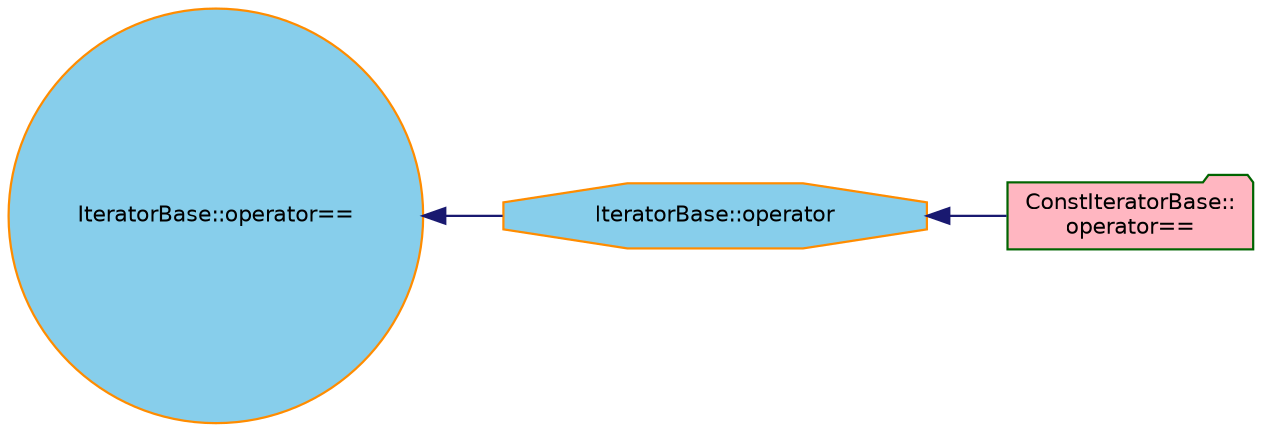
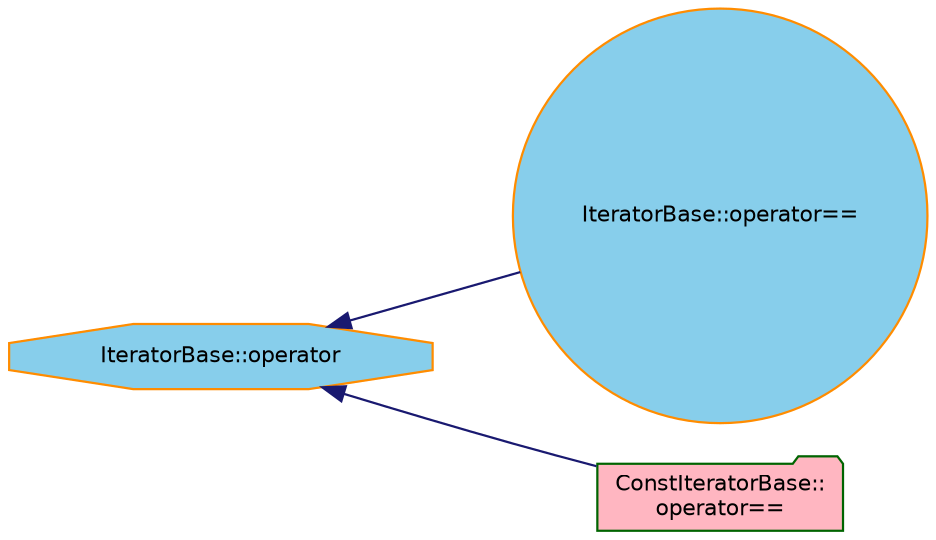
(474, 216) -> (435, 296)
